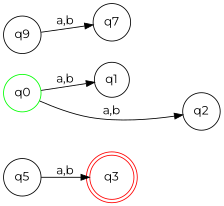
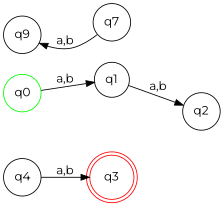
(63, 29) -> (74, 47)
(106, 119) -> (152, 94)
(22, 177) -> (22, 177)
